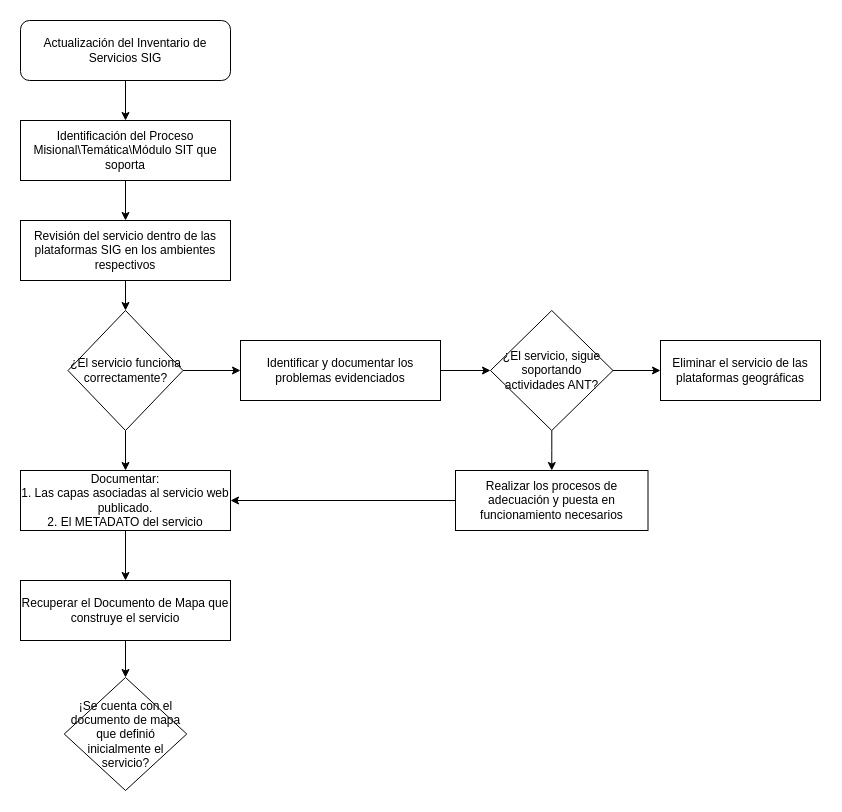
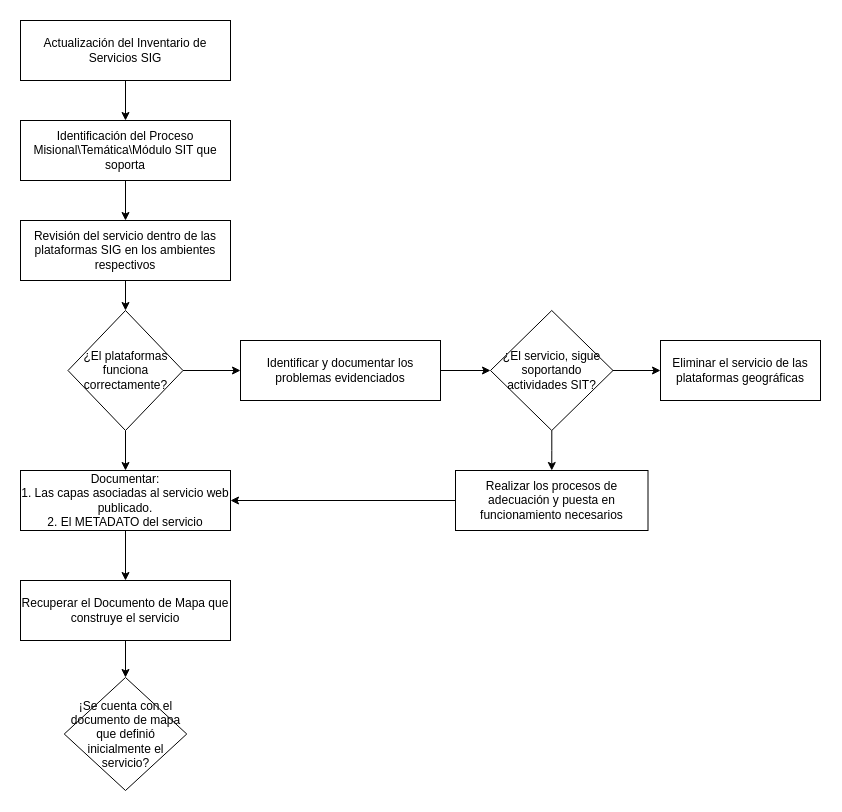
(126, 51) -> (126, 51)
(126, 371) -> (126, 371)
(552, 371) -> (552, 371)
